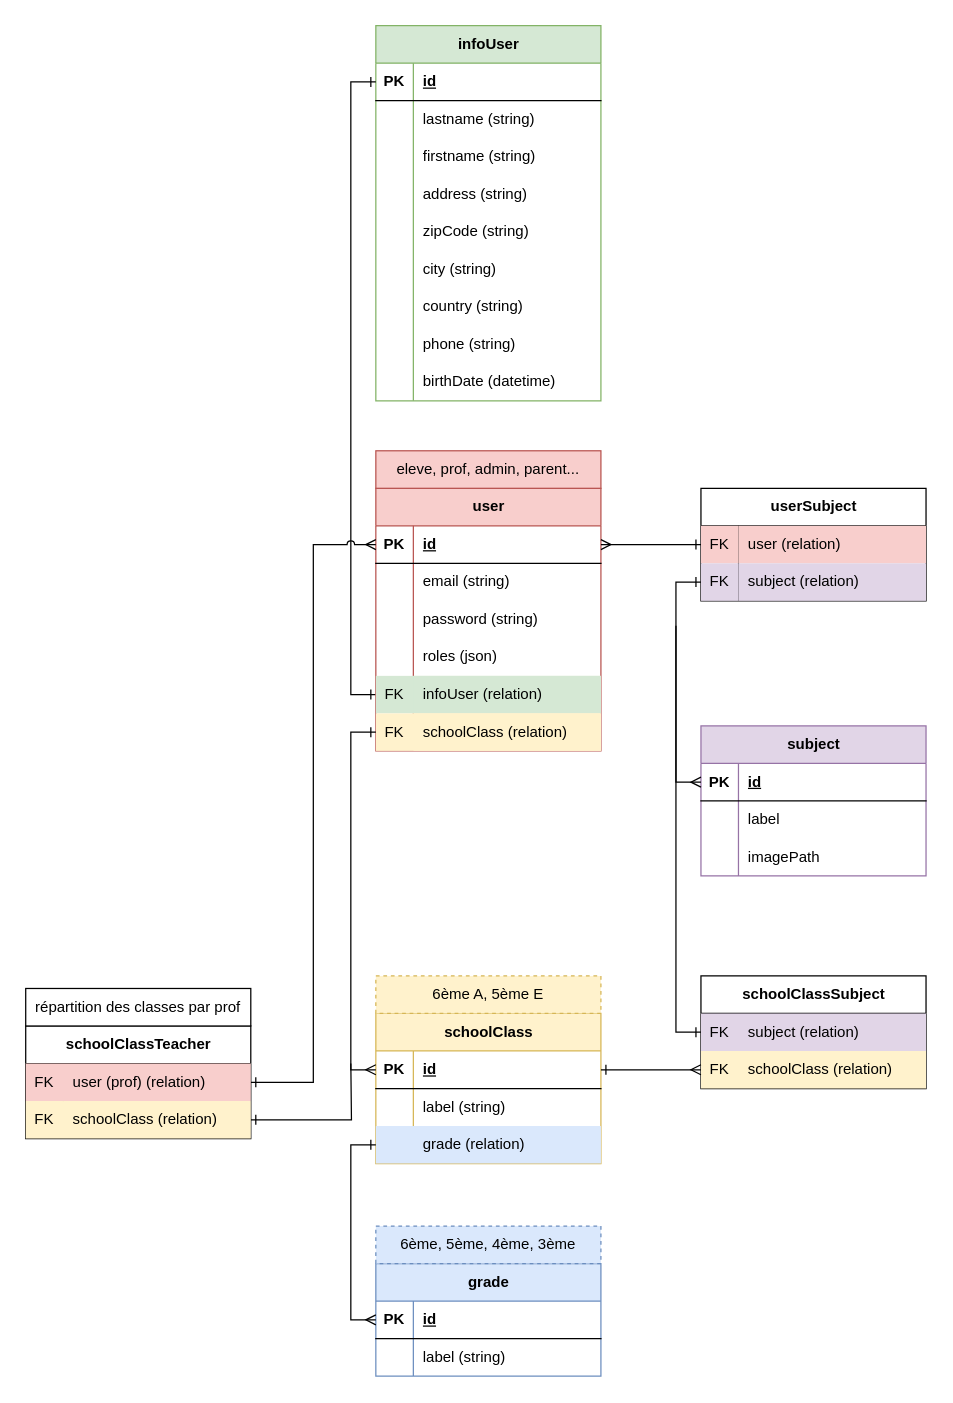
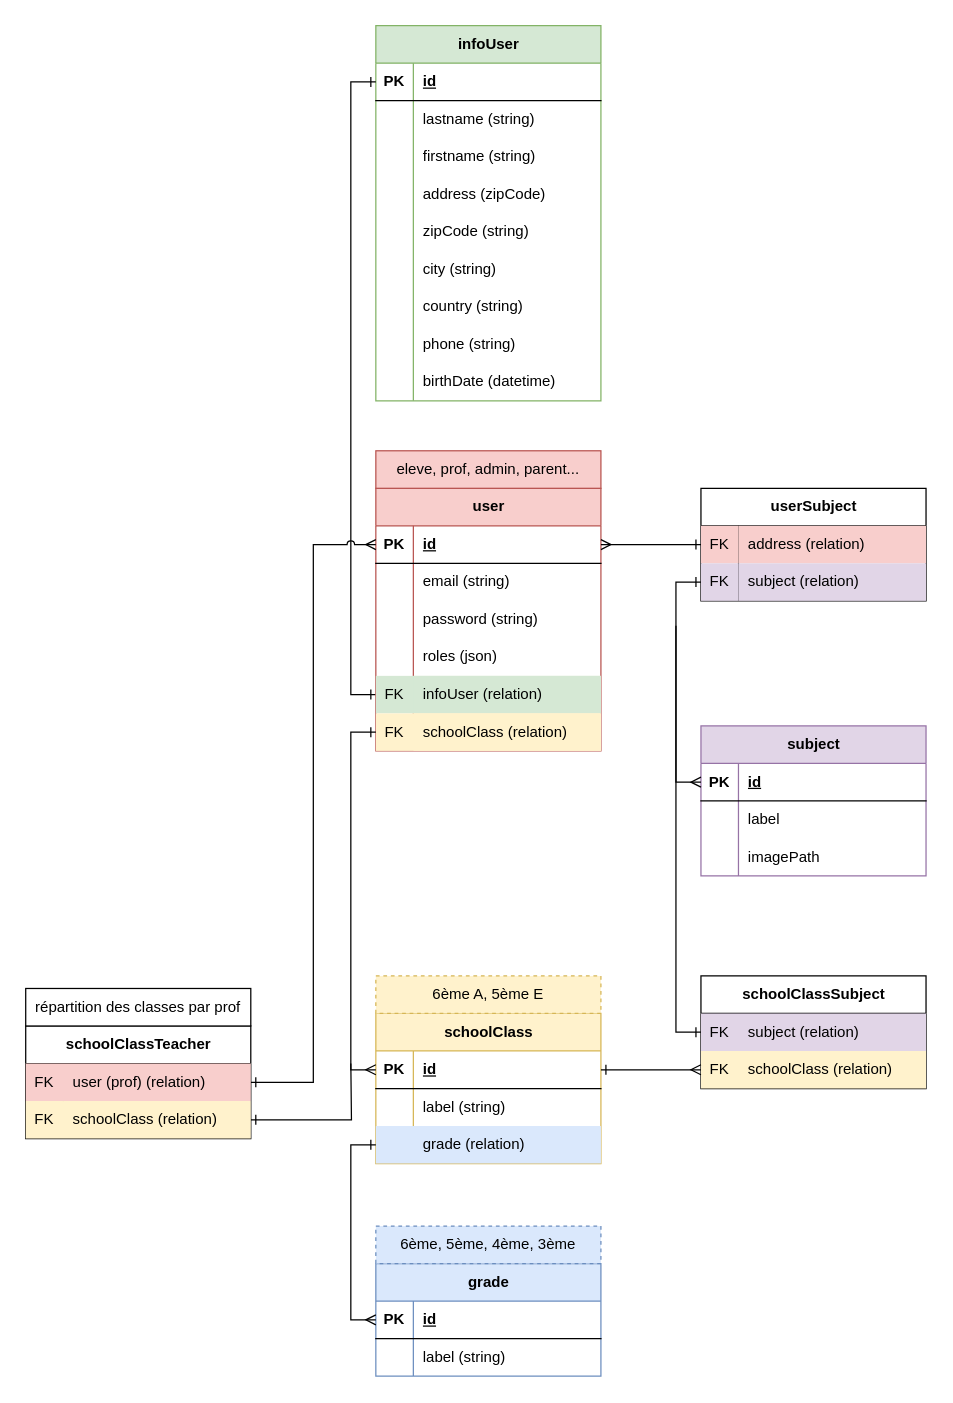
(486, 194) -> (491, 194)
(805, 544) -> (818, 544)
